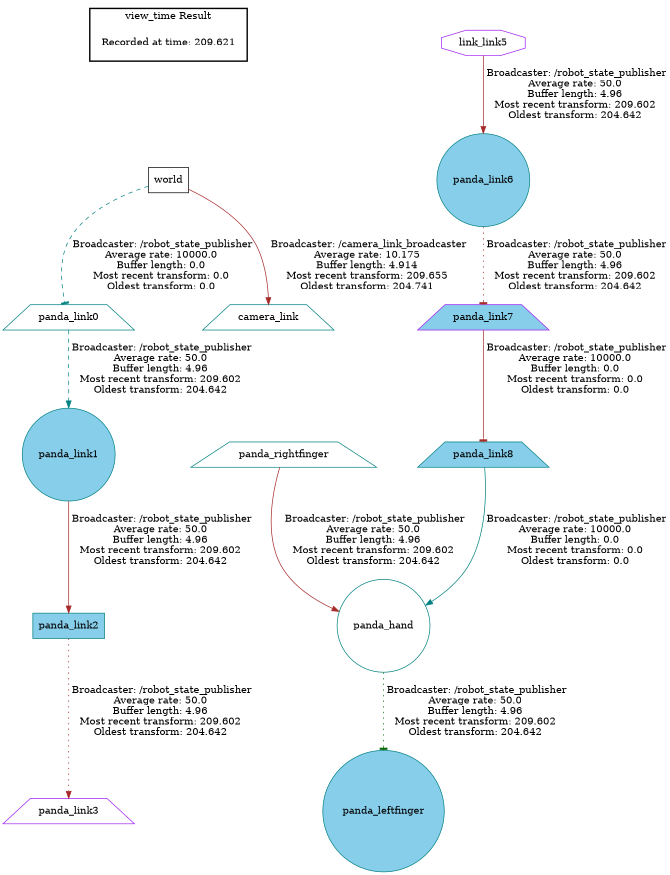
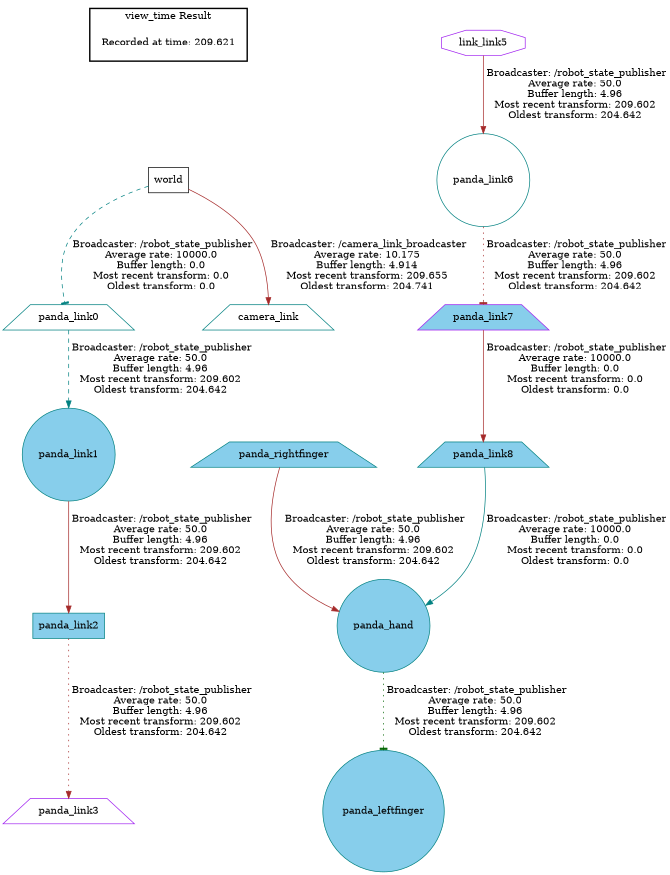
(483, 180) -> (483, 180)
(483, 384) -> (483, 382)
(284, 455) -> (284, 455)
(384, 626) -> (384, 626)
